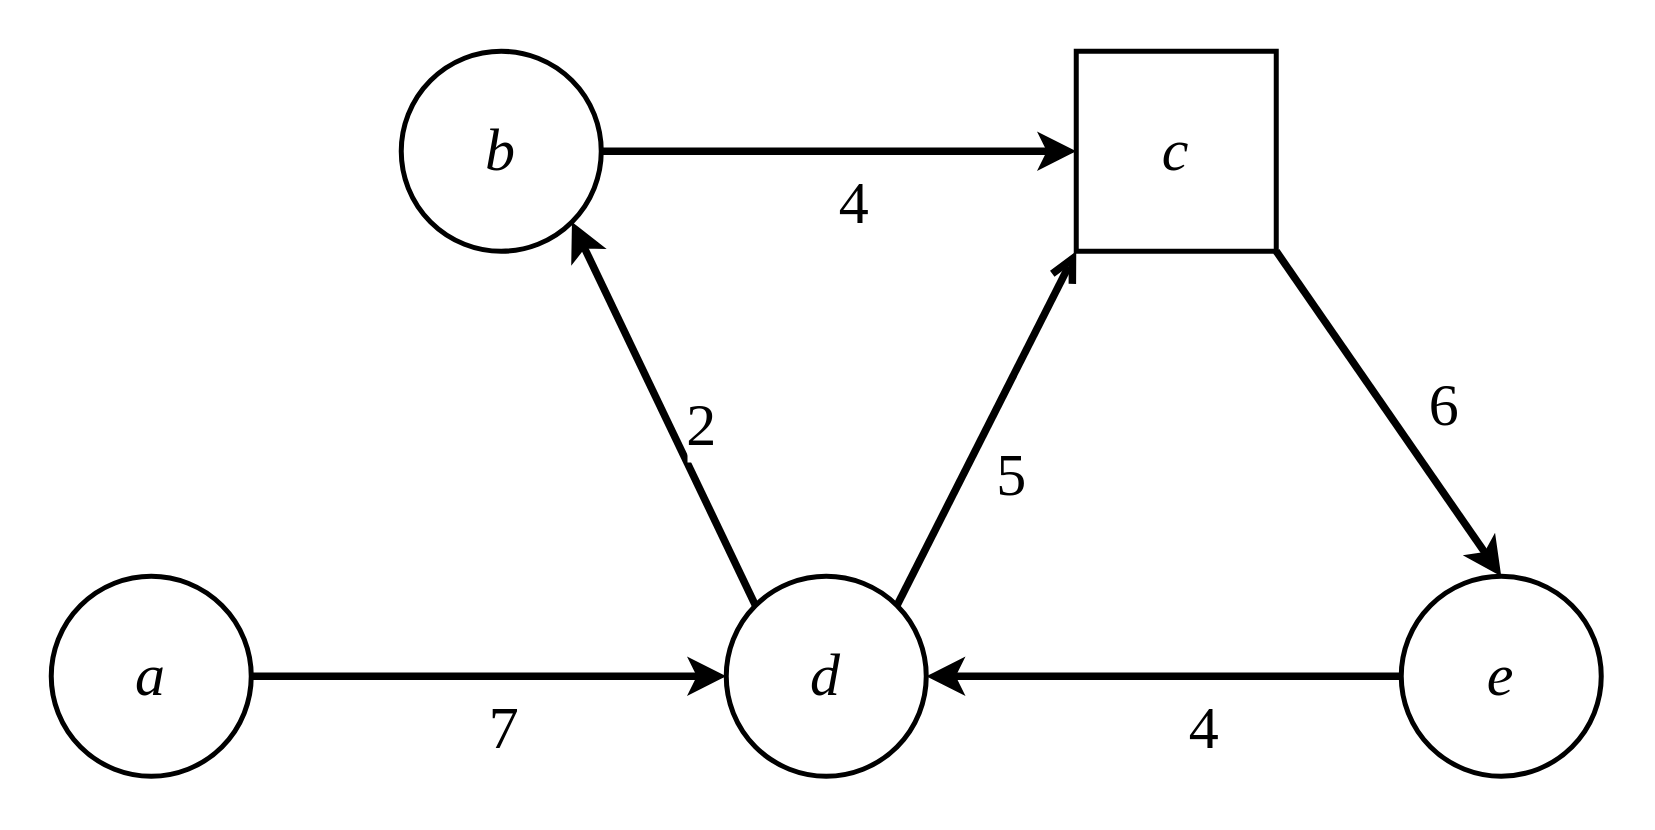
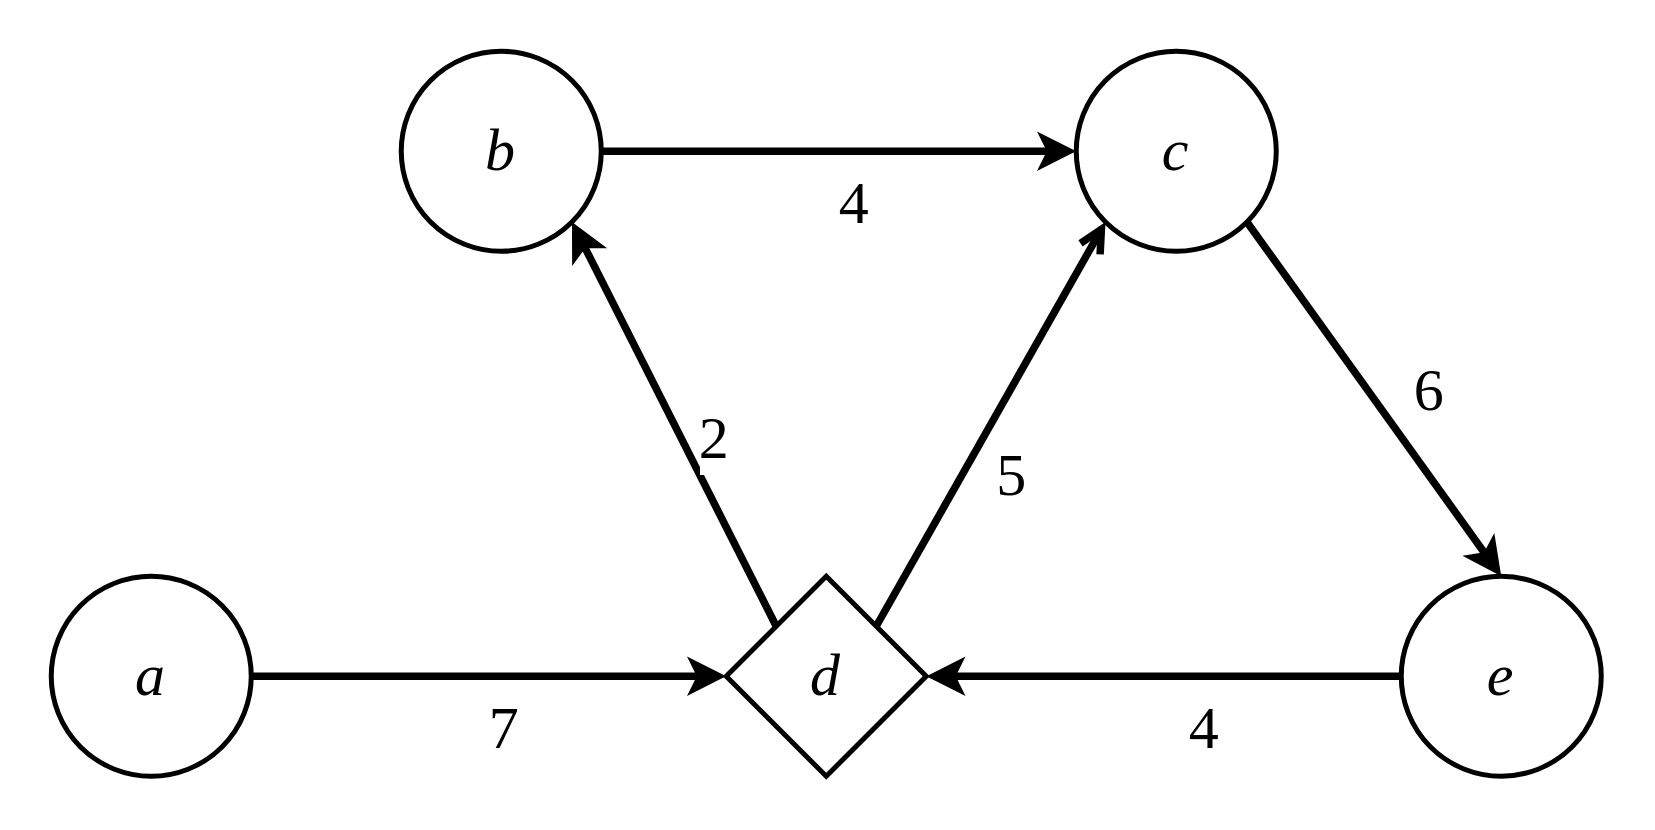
(1176, 151) -> (1176, 151)
(826, 676) -> (826, 676)
